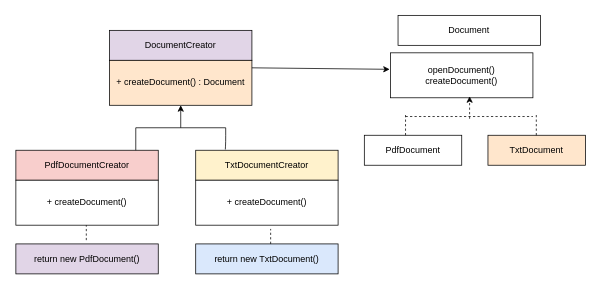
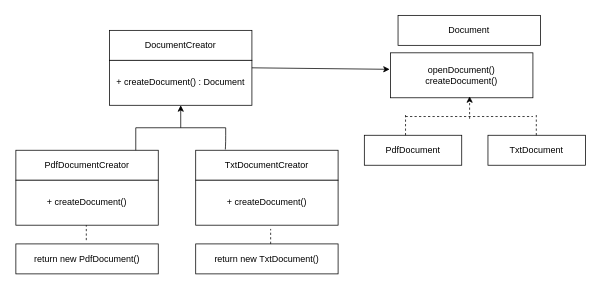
(180, 45) -> (180, 45)
(180, 83) -> (180, 83)
(537, 150) -> (537, 150)
(87, 165) -> (87, 165)
(267, 165) -> (267, 165)
(87, 259) -> (87, 259)
(267, 259) -> (267, 259)
